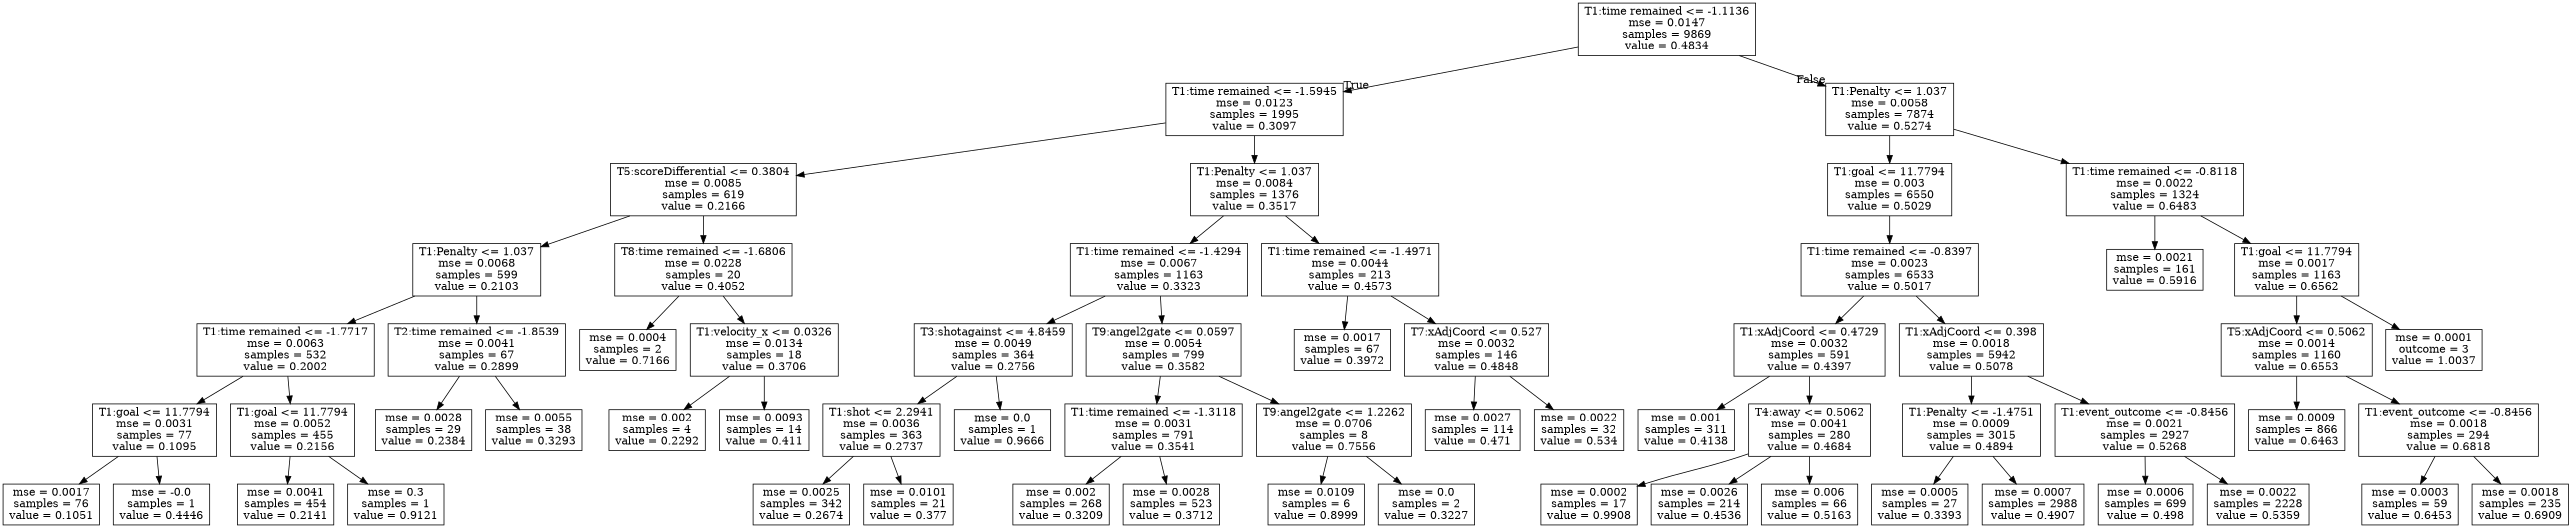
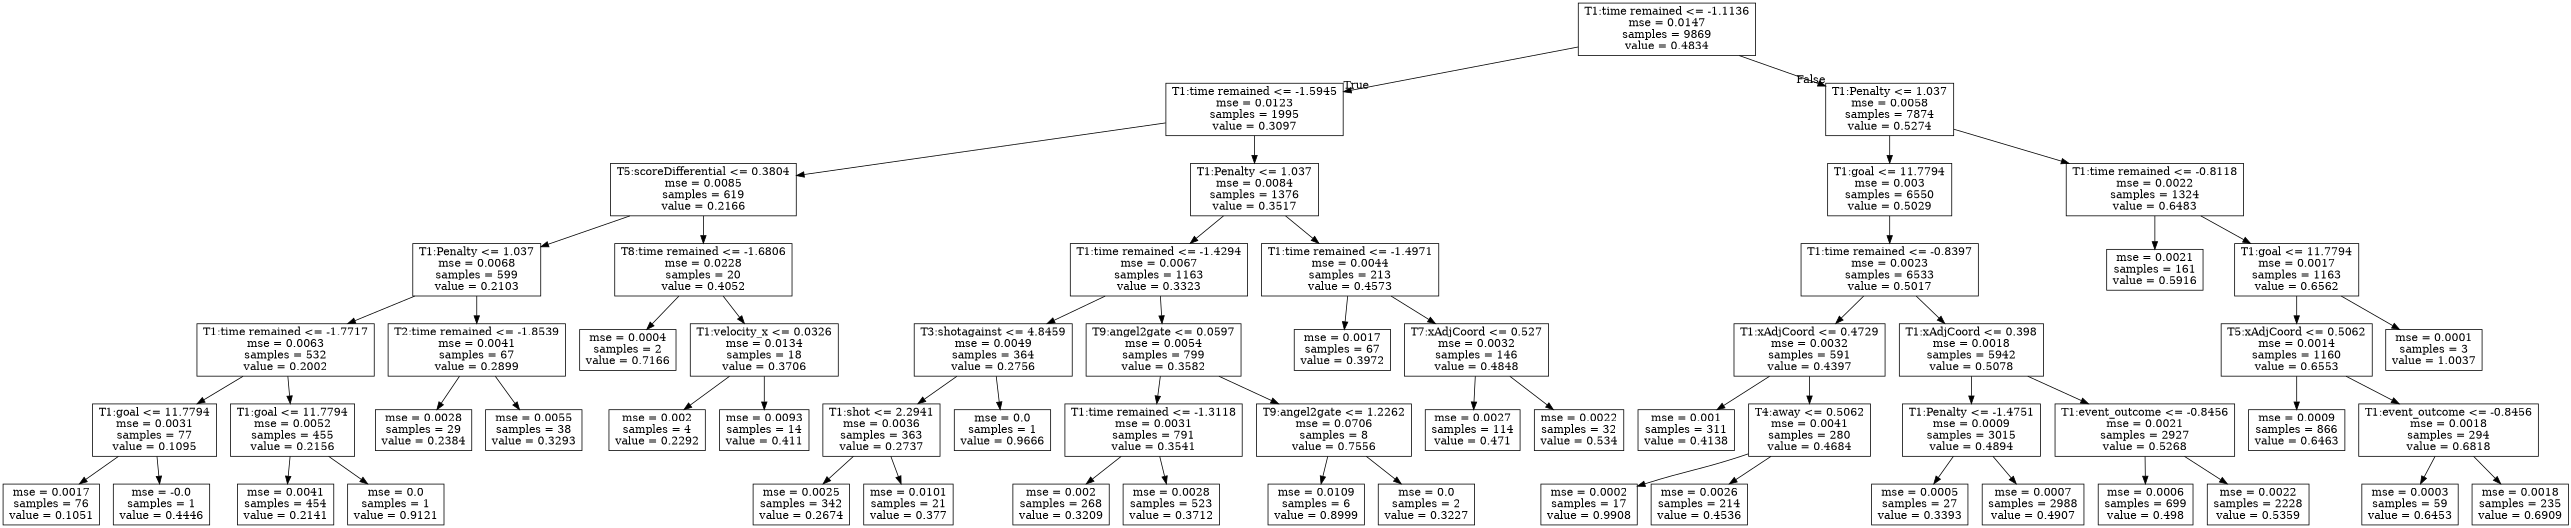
(2434, 350) -> (2434, 350)
(396, 505) -> (396, 505)
(1810, 505) -> none
